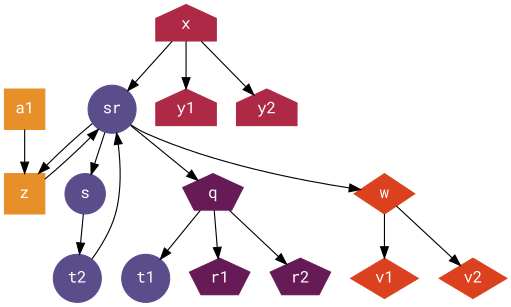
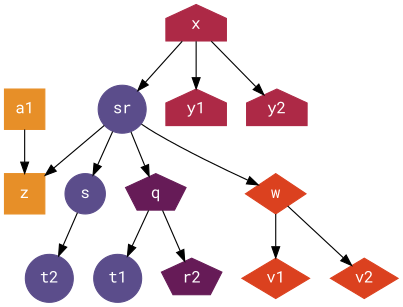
(68, 159) -> none
(118, 205) -> none
(220, 278) -> none
